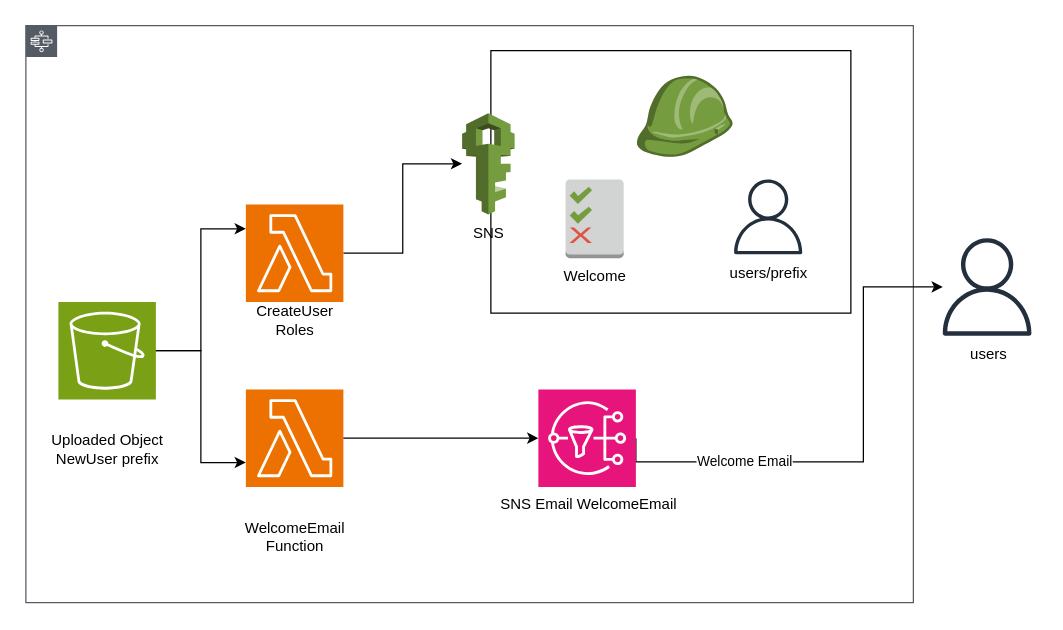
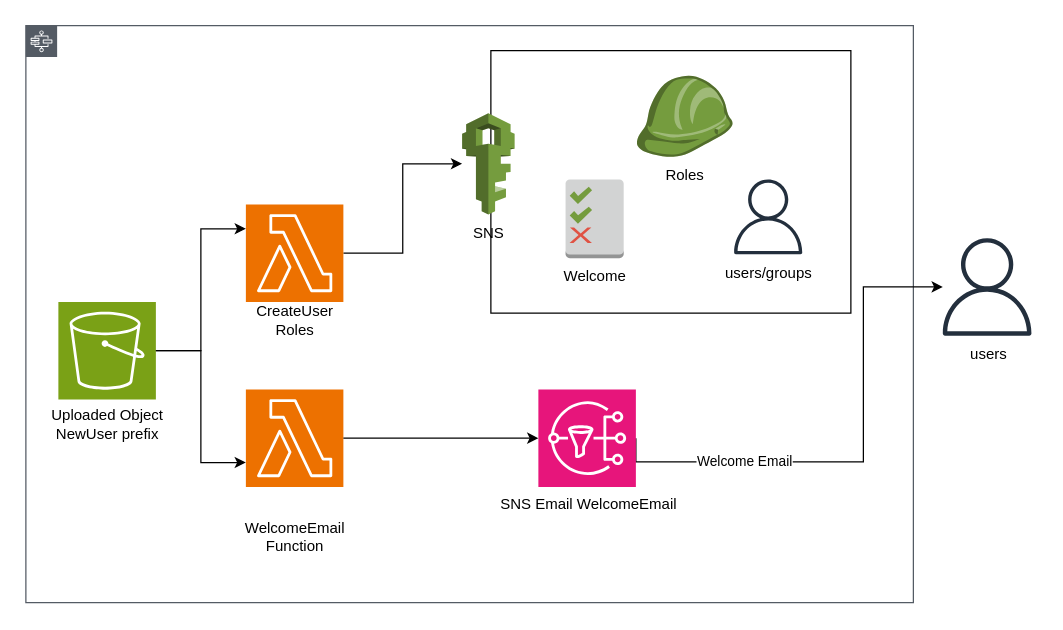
none -> (684, 176)
(769, 273) -> (769, 273)
(107, 449) -> (107, 424)
